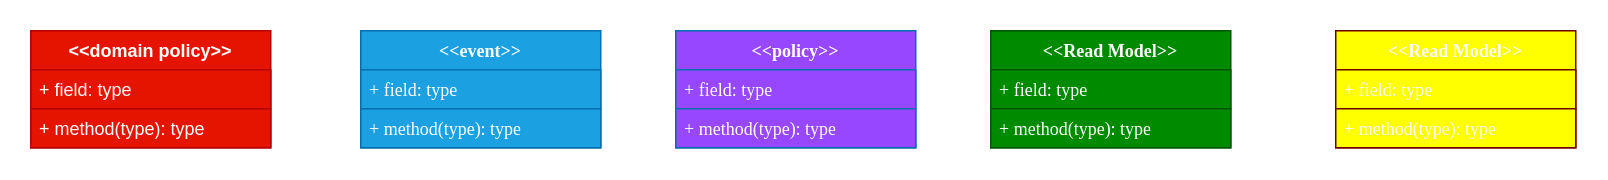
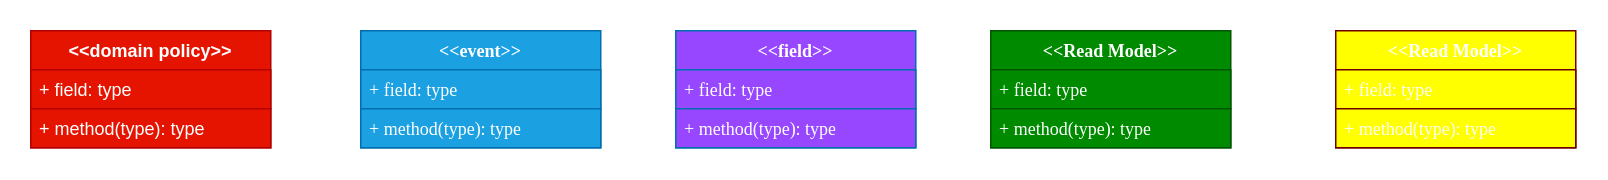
(796, 52) -> (796, 52)
